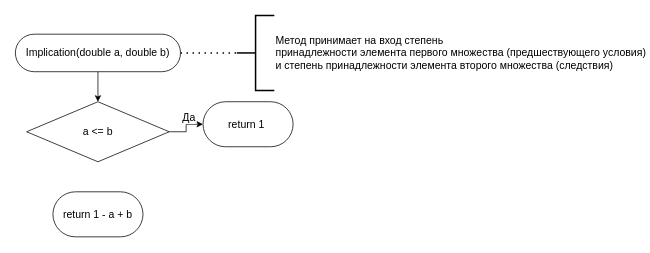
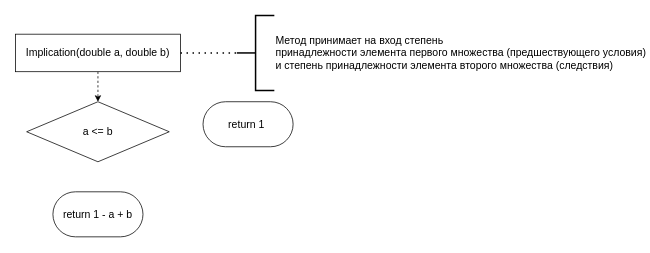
(98, 53) -> (98, 53)
(98, 83) -> (98, 83)
(186, 131) -> none
